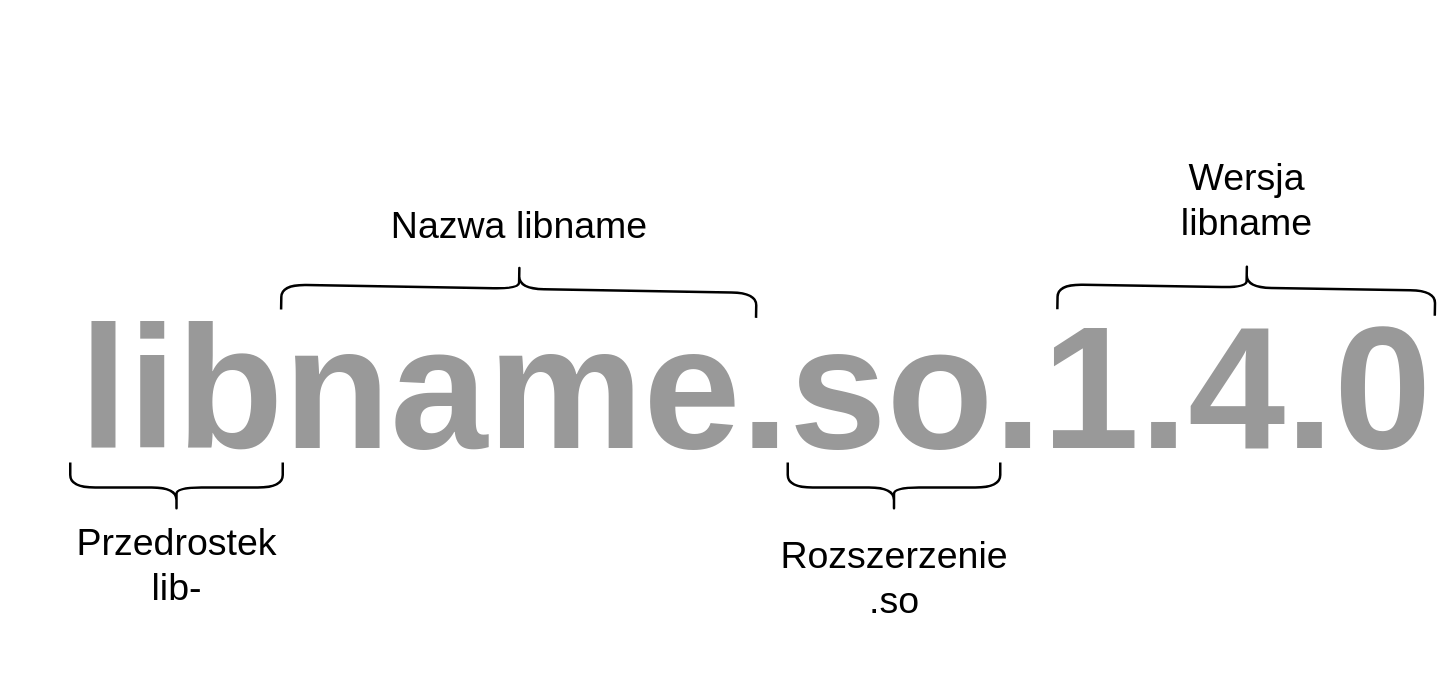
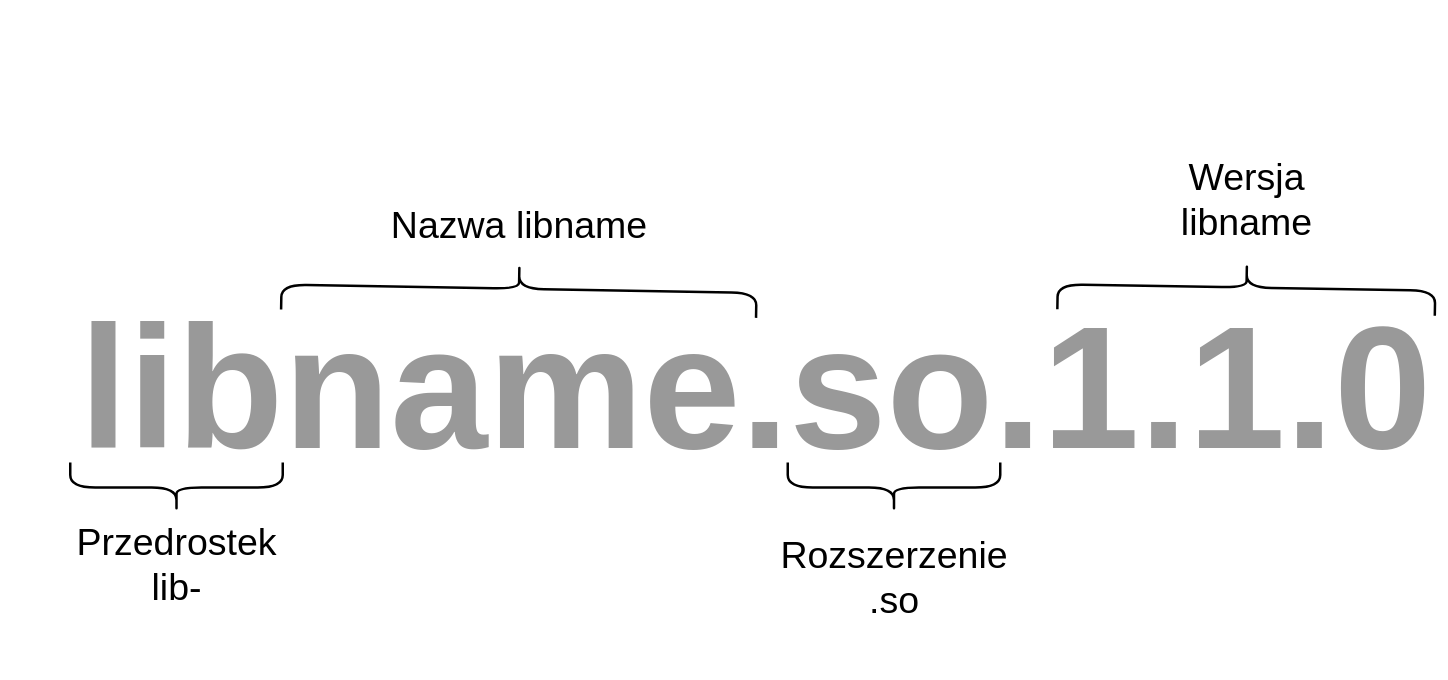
(756, 386) -> (756, 386)
